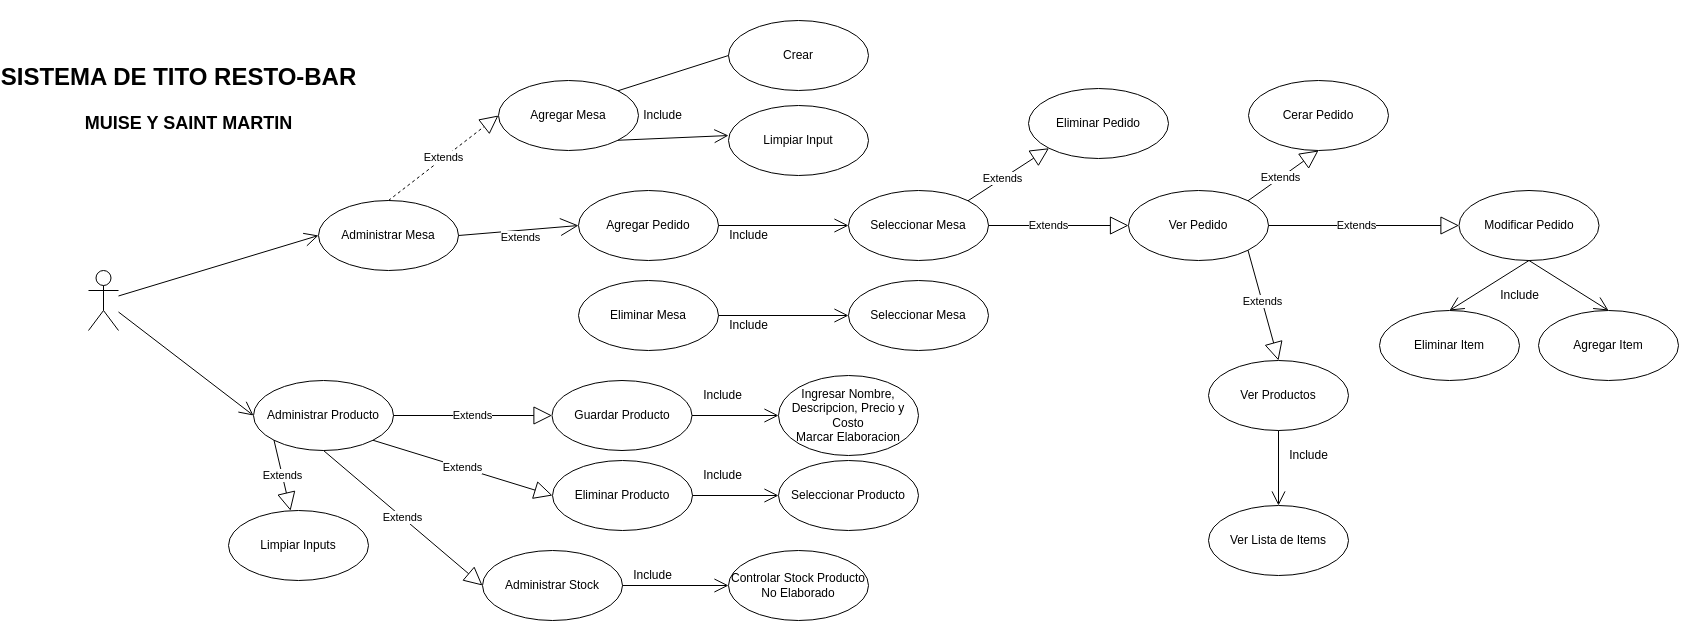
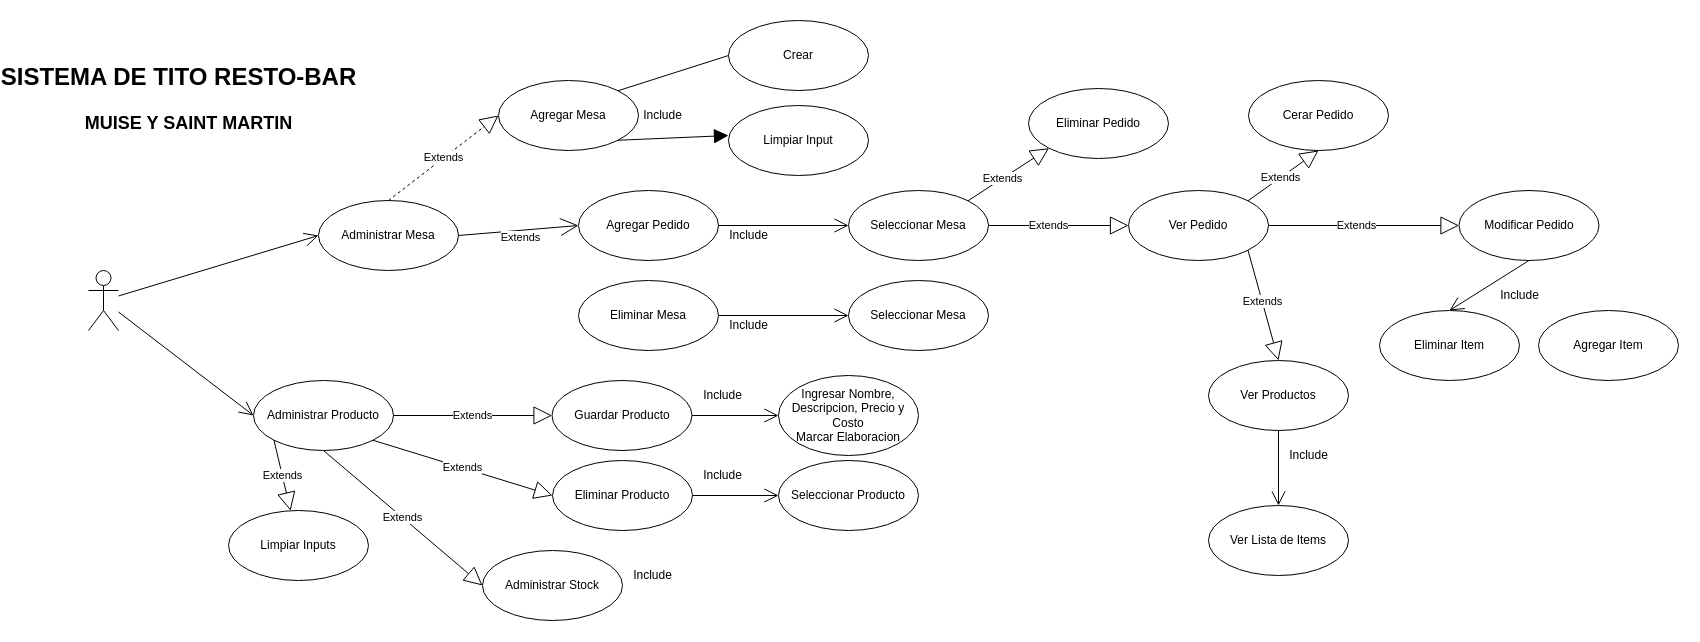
(719, 136) -> (713, 136)
(1568, 285) -> none
(674, 586) -> none
(799, 586) -> none
